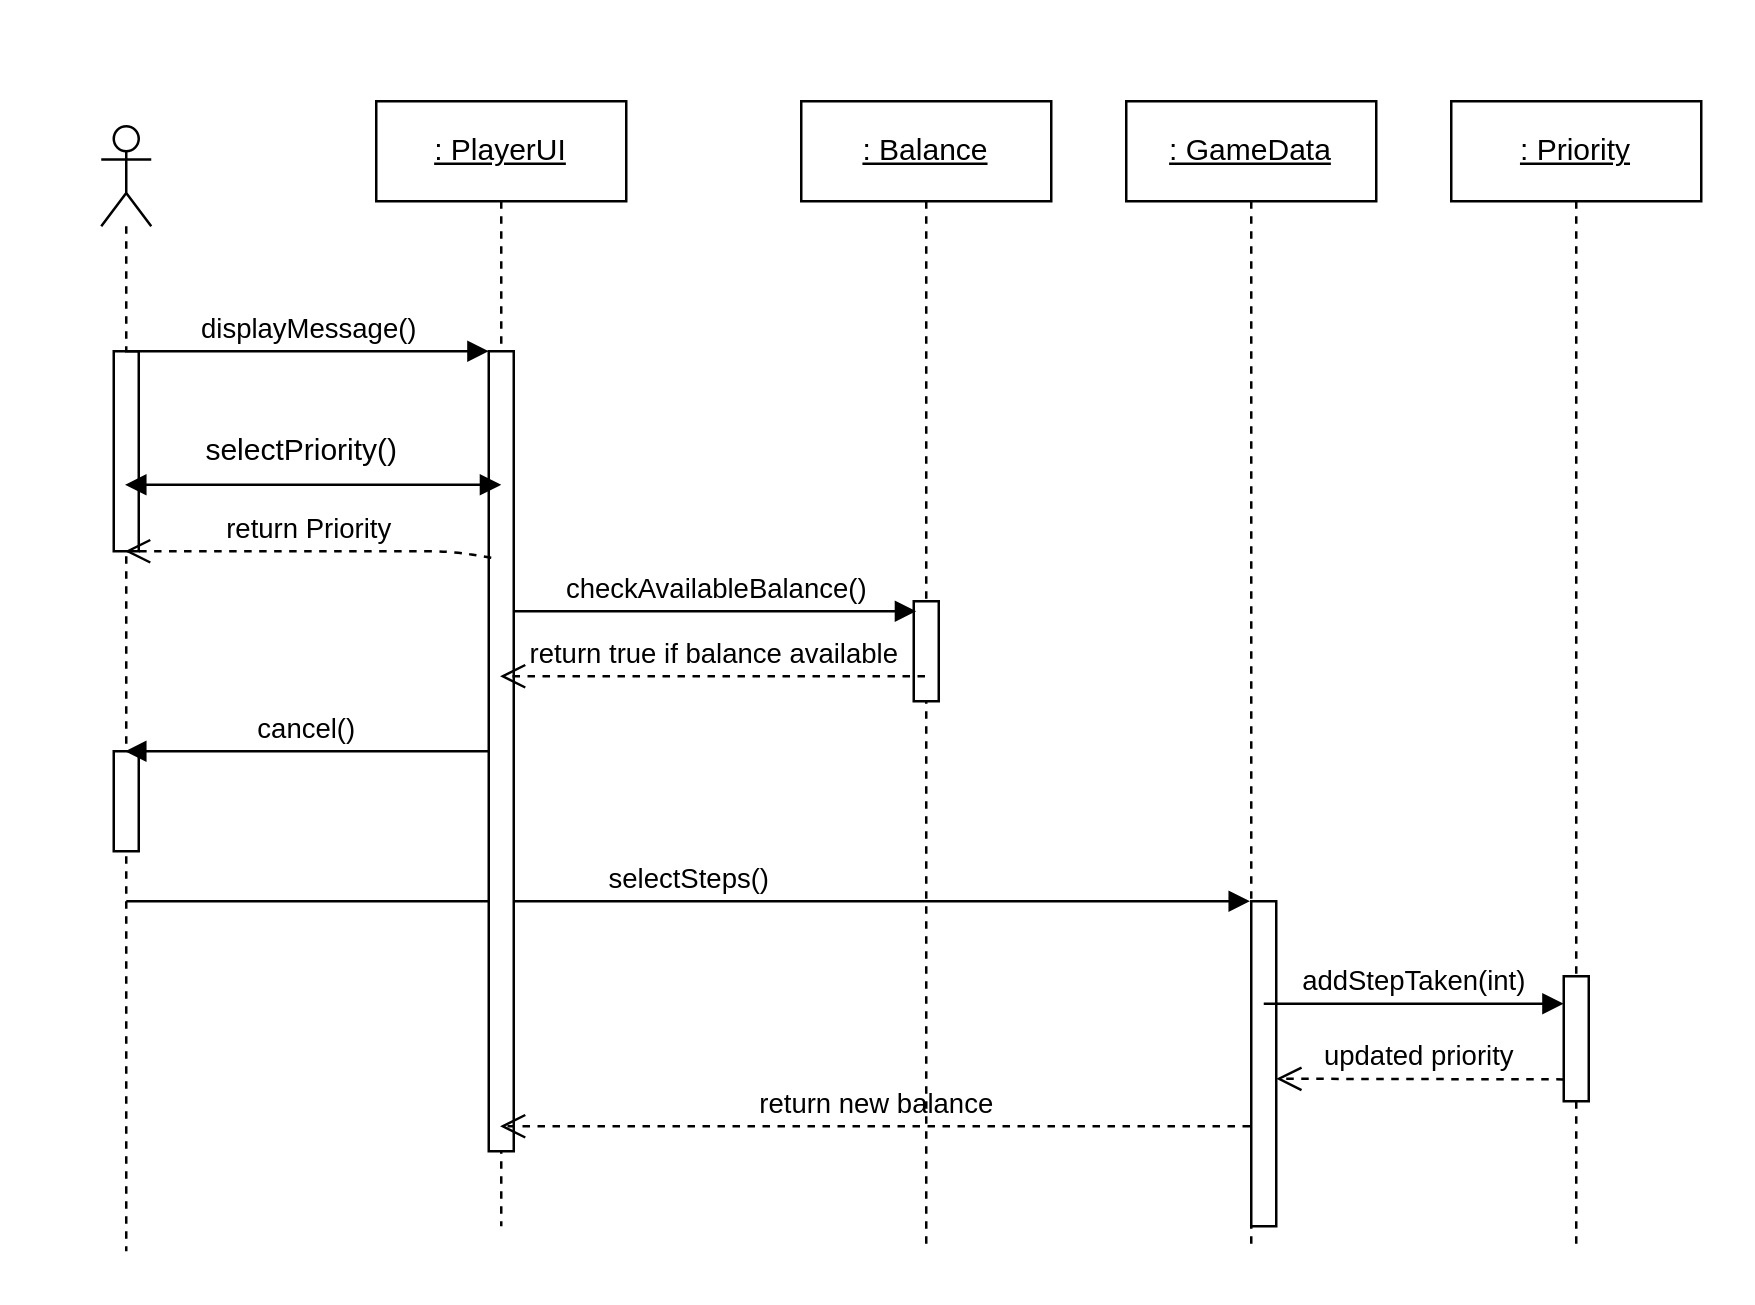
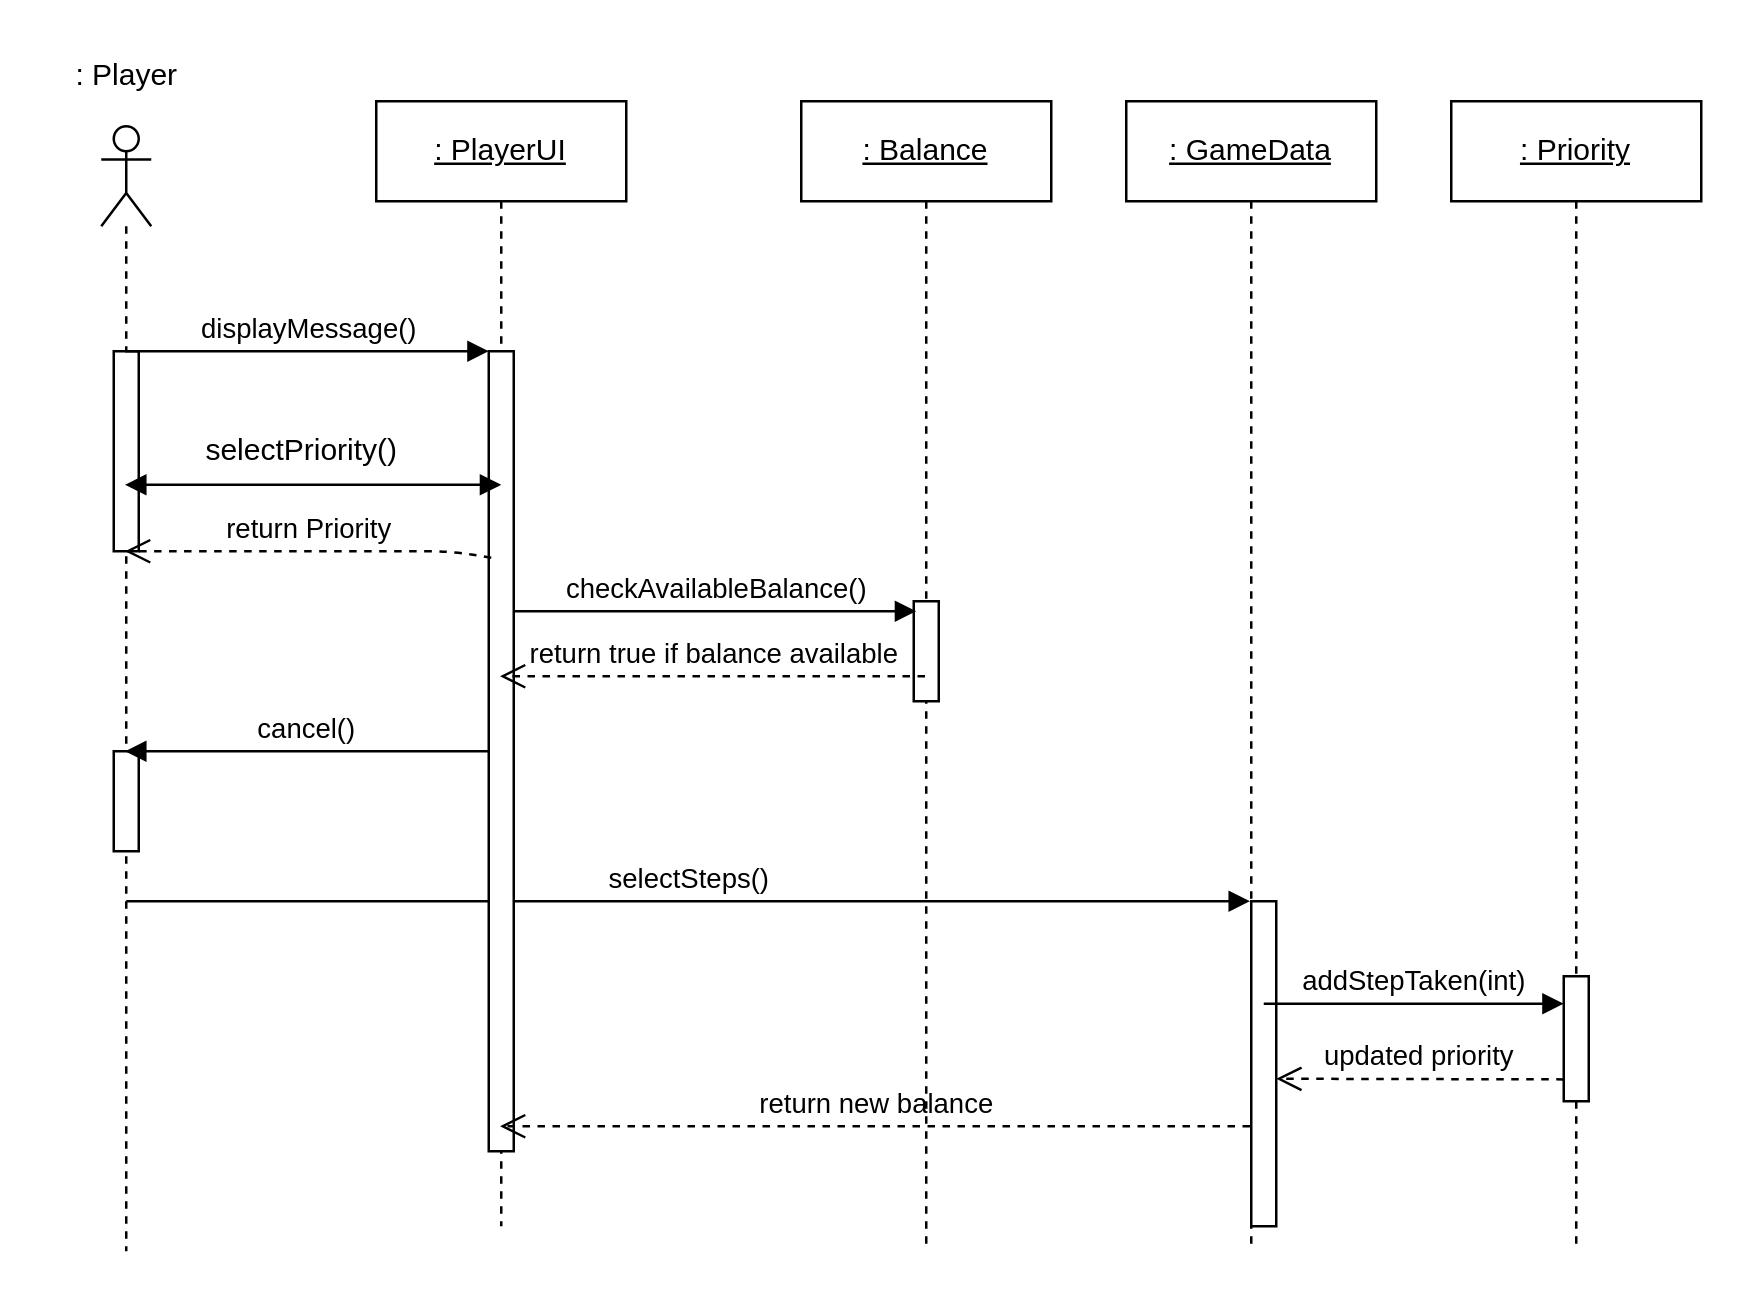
none -> (126, 76)
